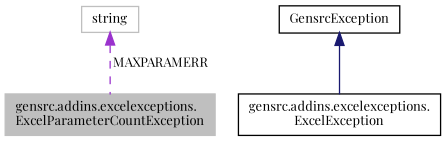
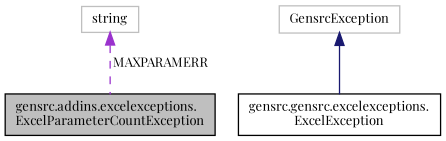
(340, 19) -> (340, 19)
(110, 115) -> (110, 115)
(340, 115) -> (340, 115)
